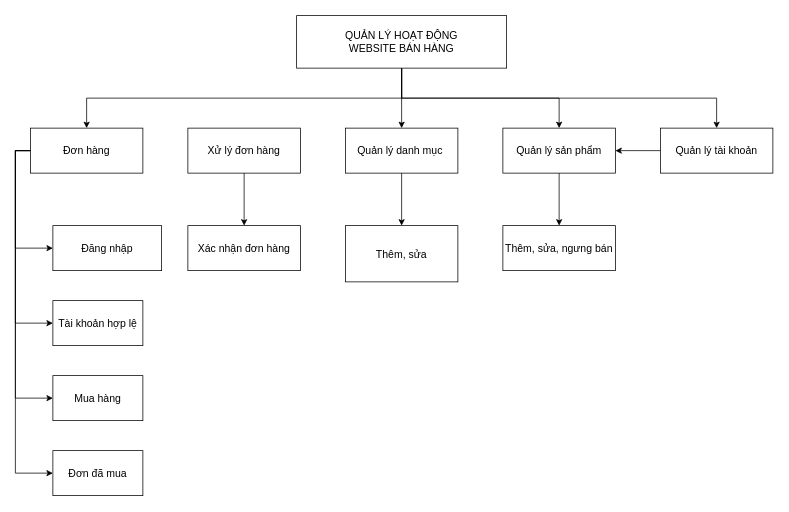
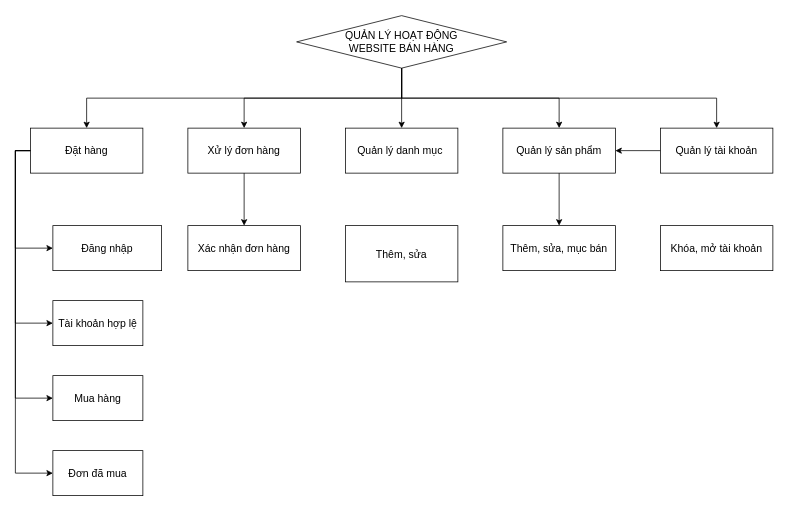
(402, 42) -> (402, 42)
none -> (244, 121)
(87, 150) -> (87, 150)
(402, 196) -> none
(559, 248) -> (559, 248)
none -> (717, 248)
